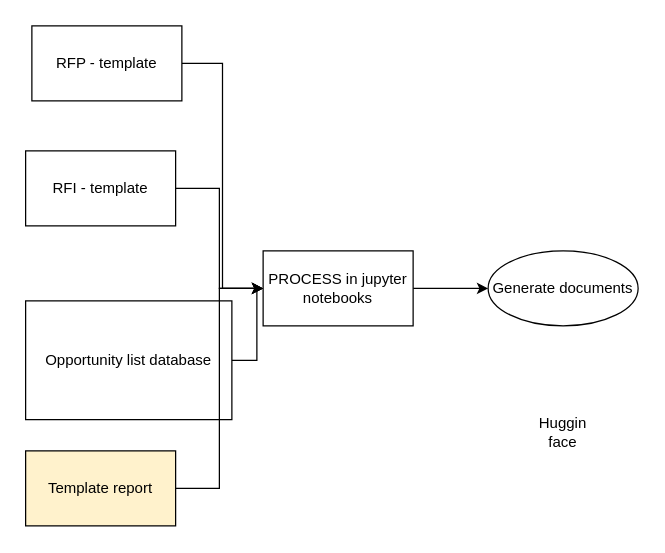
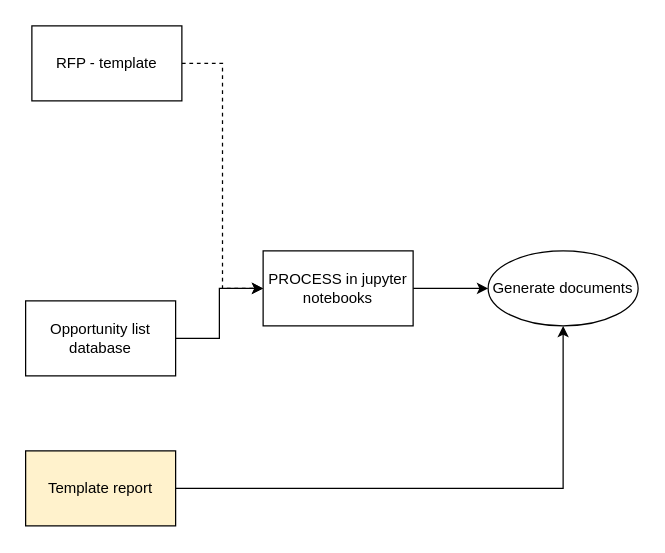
(223, 155) -> (223, 155)
(101, 188) -> none
(219, 215) -> none
(129, 360) -> (101, 338)
(219, 416) -> (467, 488)
(563, 432) -> none
